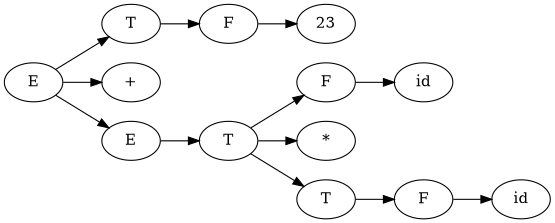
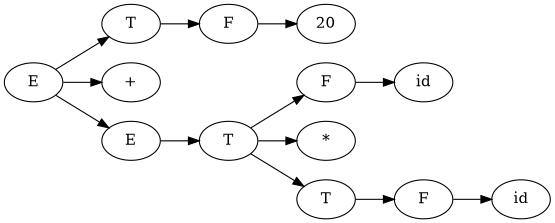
(326, 24) -> (326, 24)
